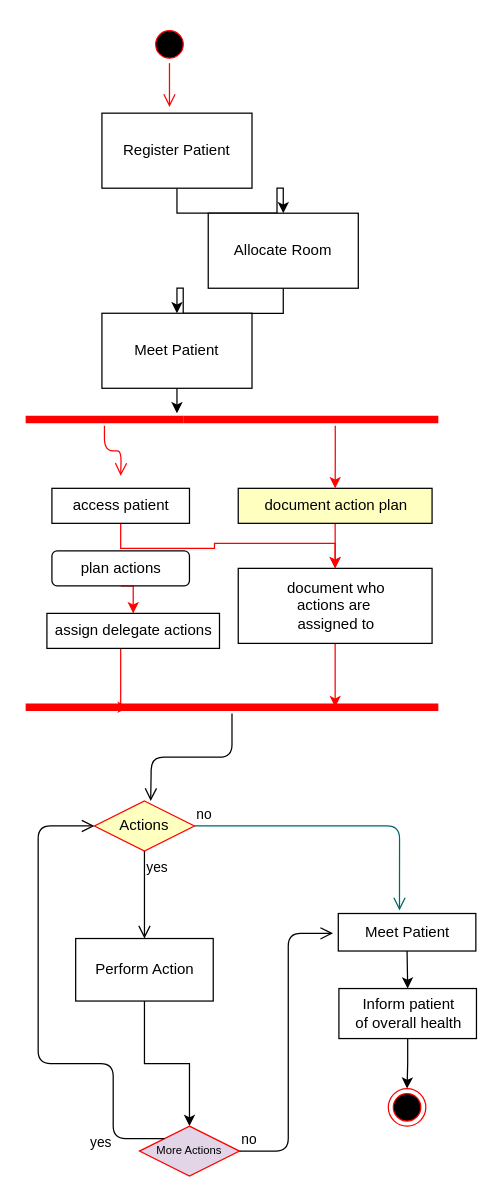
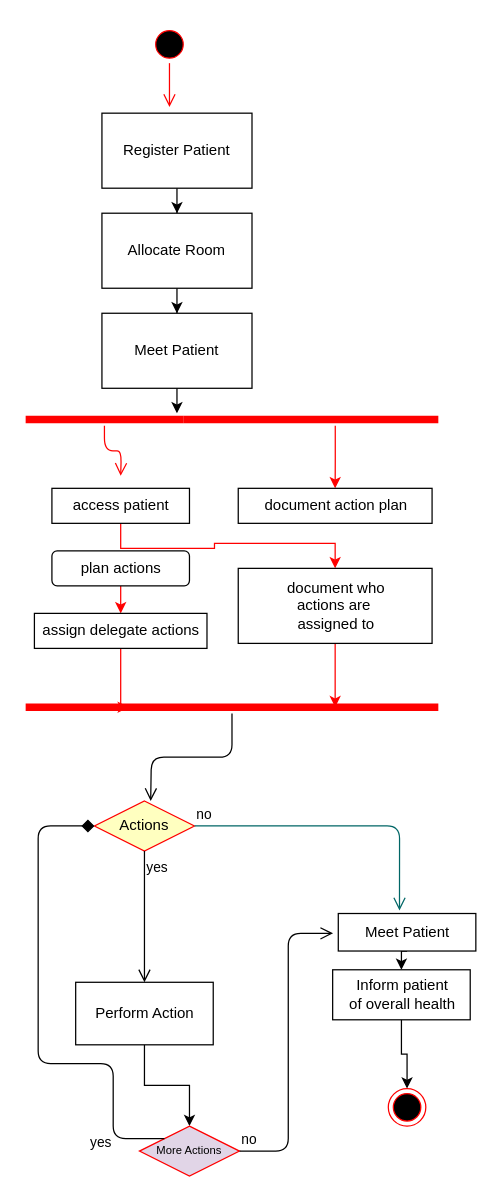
(283, 251) -> (177, 251)
(335, 506) -> (335, 506)
(335, 532) -> none
(133, 631) -> (121, 631)
(86, 826) -> (81, 826)
(144, 969) -> (144, 1013)
(408, 1013) -> (401, 994)
